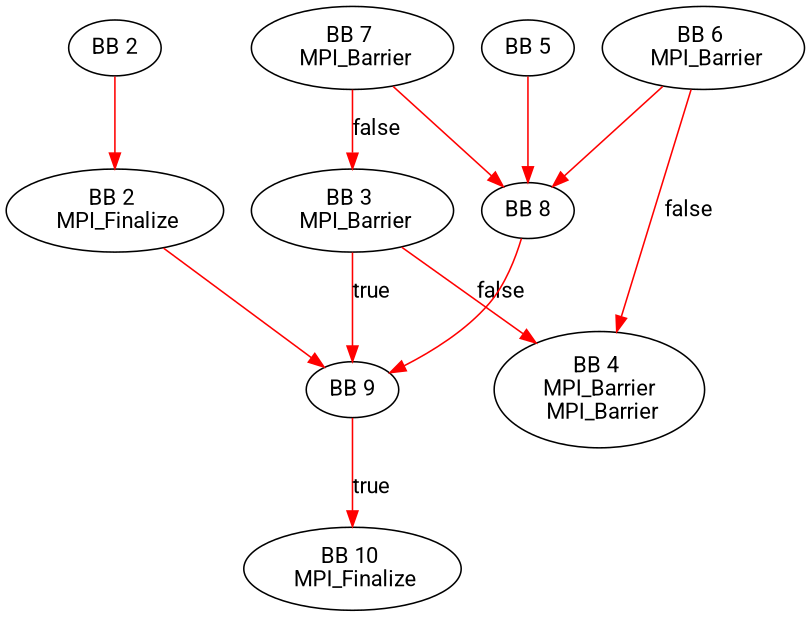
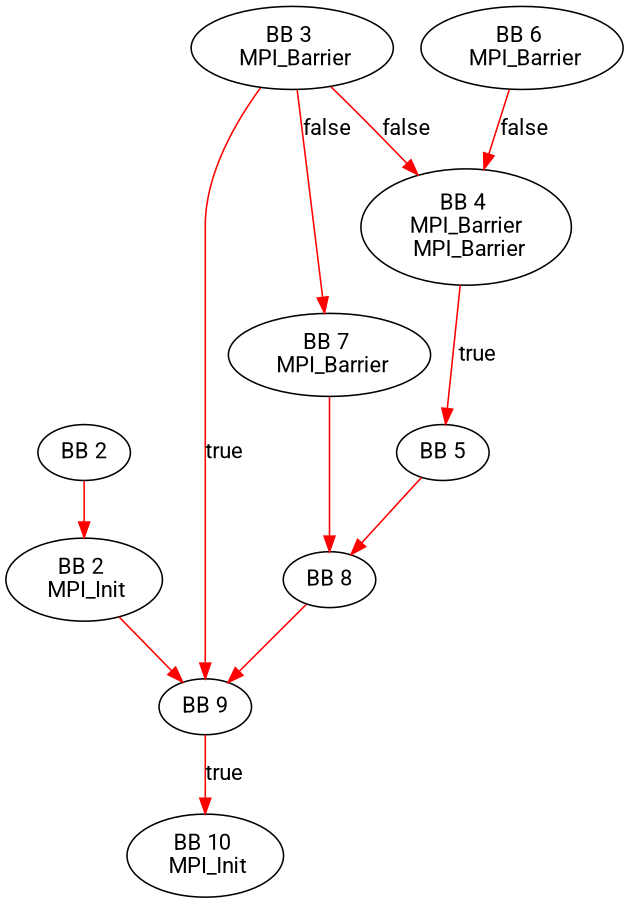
(352, 121) -> (310, 193)
(613, 131) -> none
(115, 211) -> (84, 580)
none -> (454, 347)
(352, 569) -> (205, 856)
